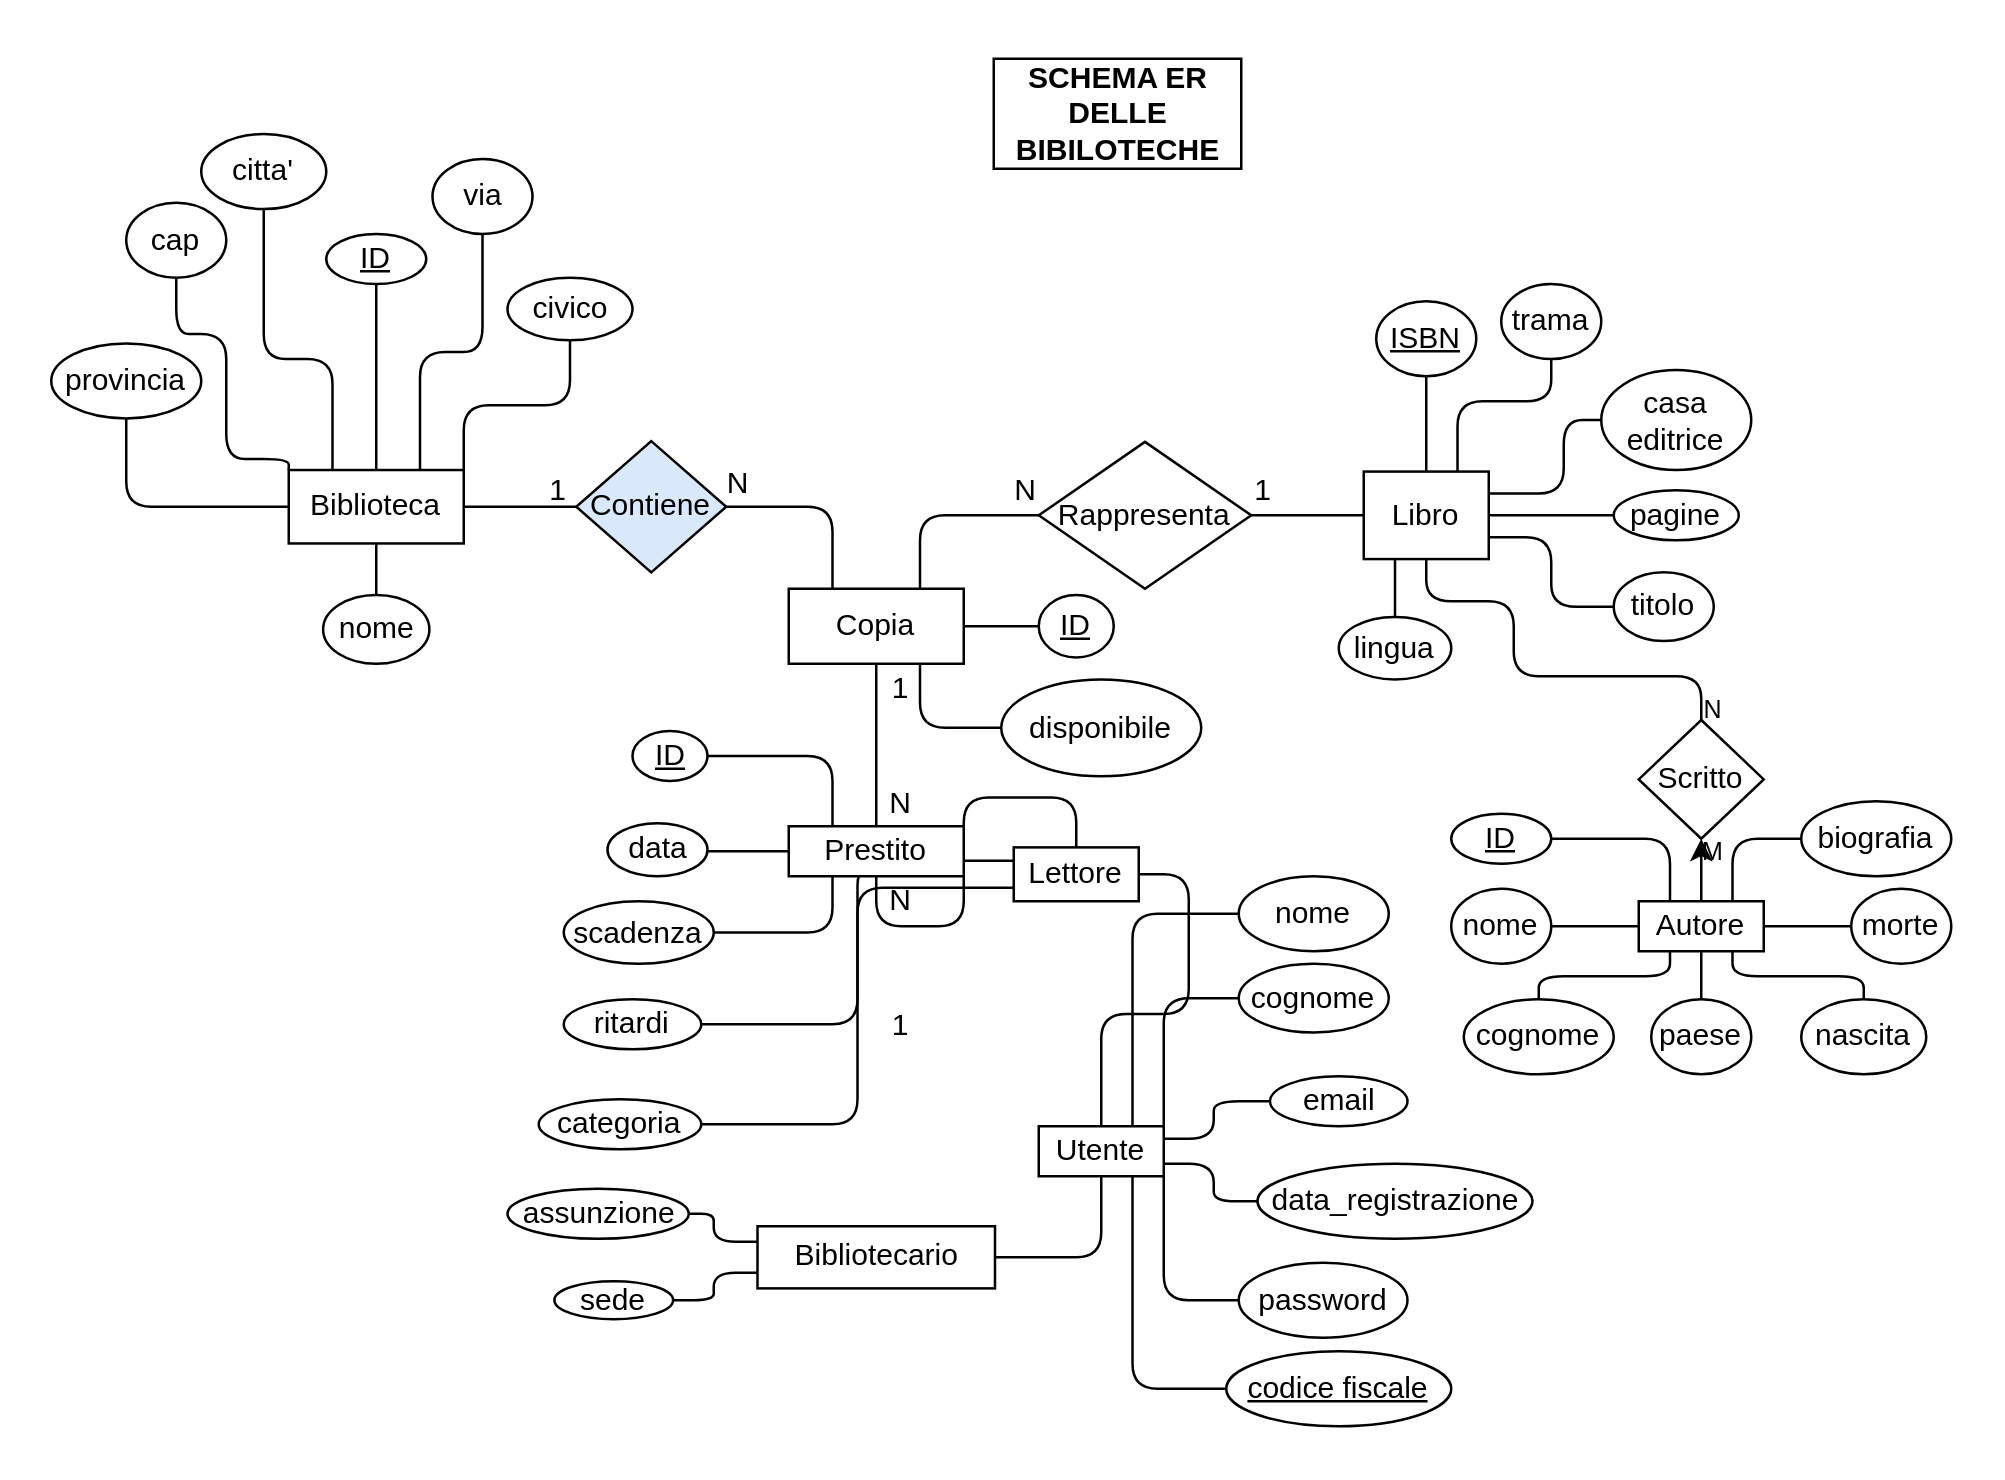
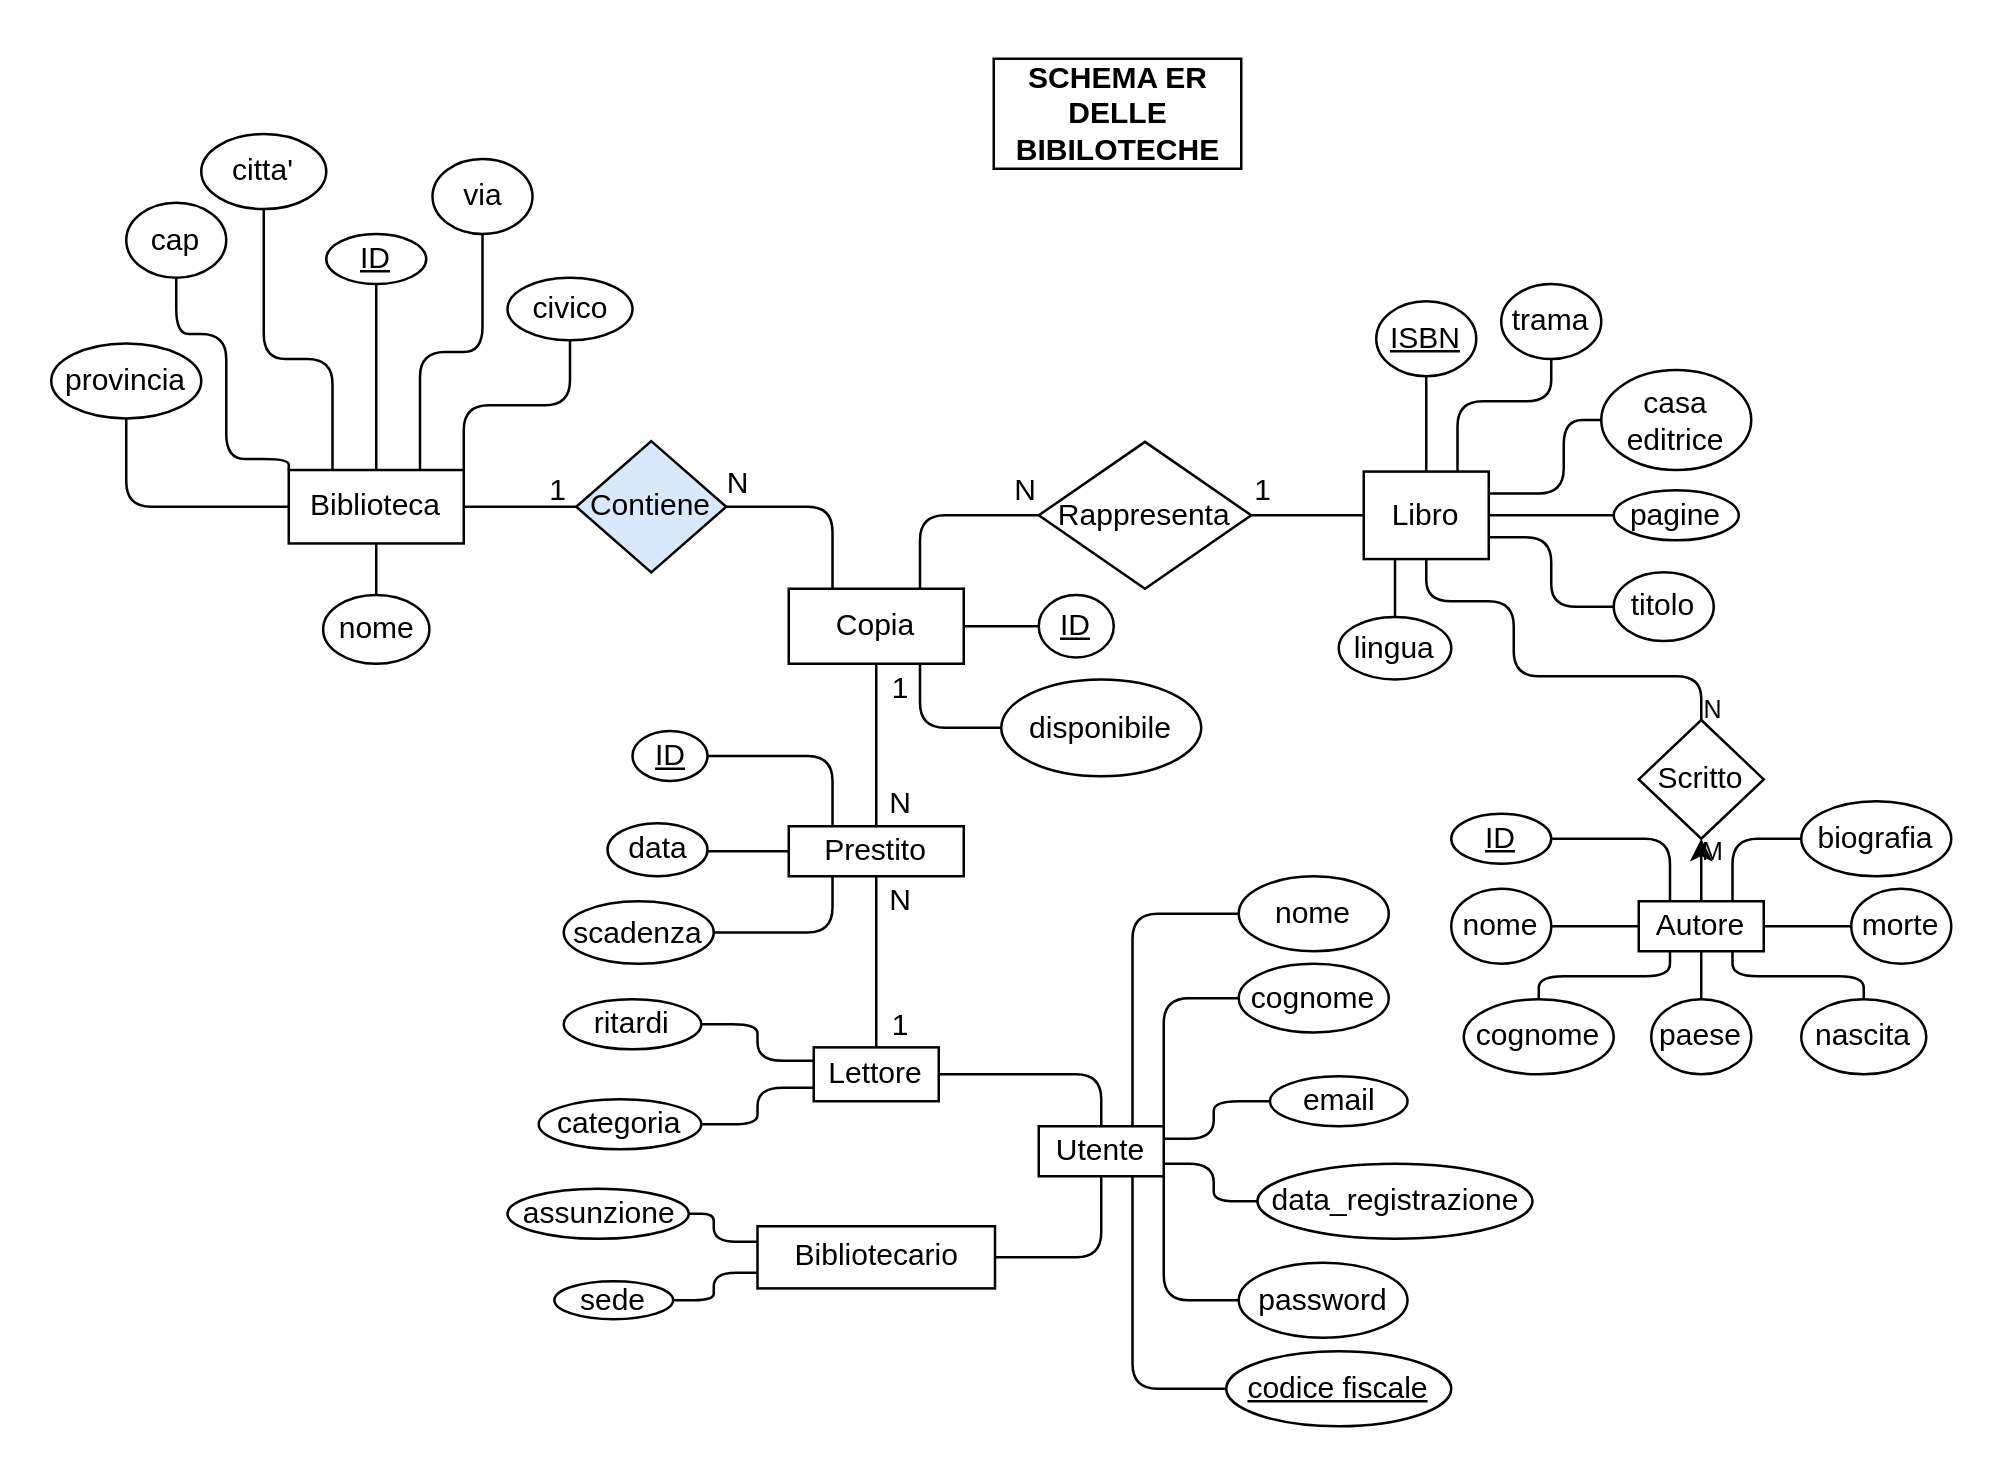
(1076, 874) -> (876, 1074)
